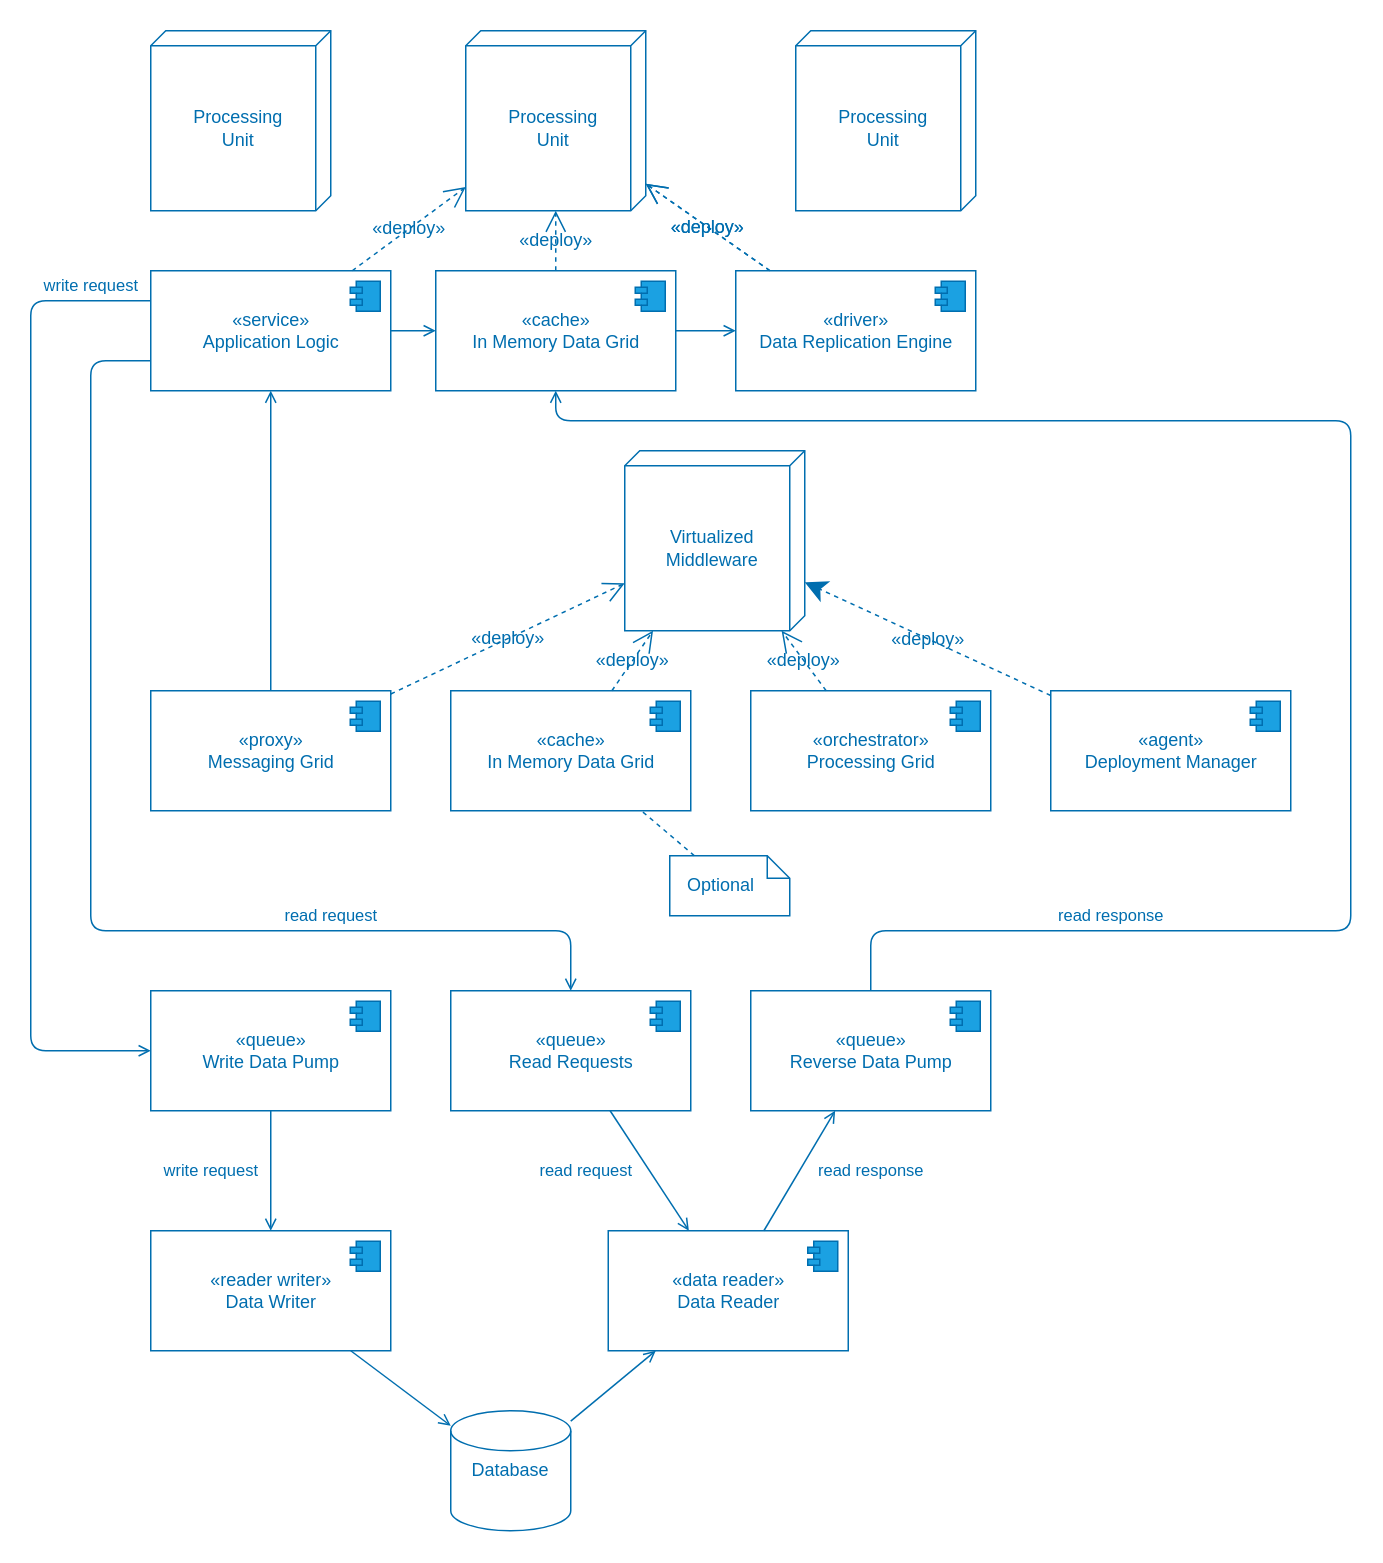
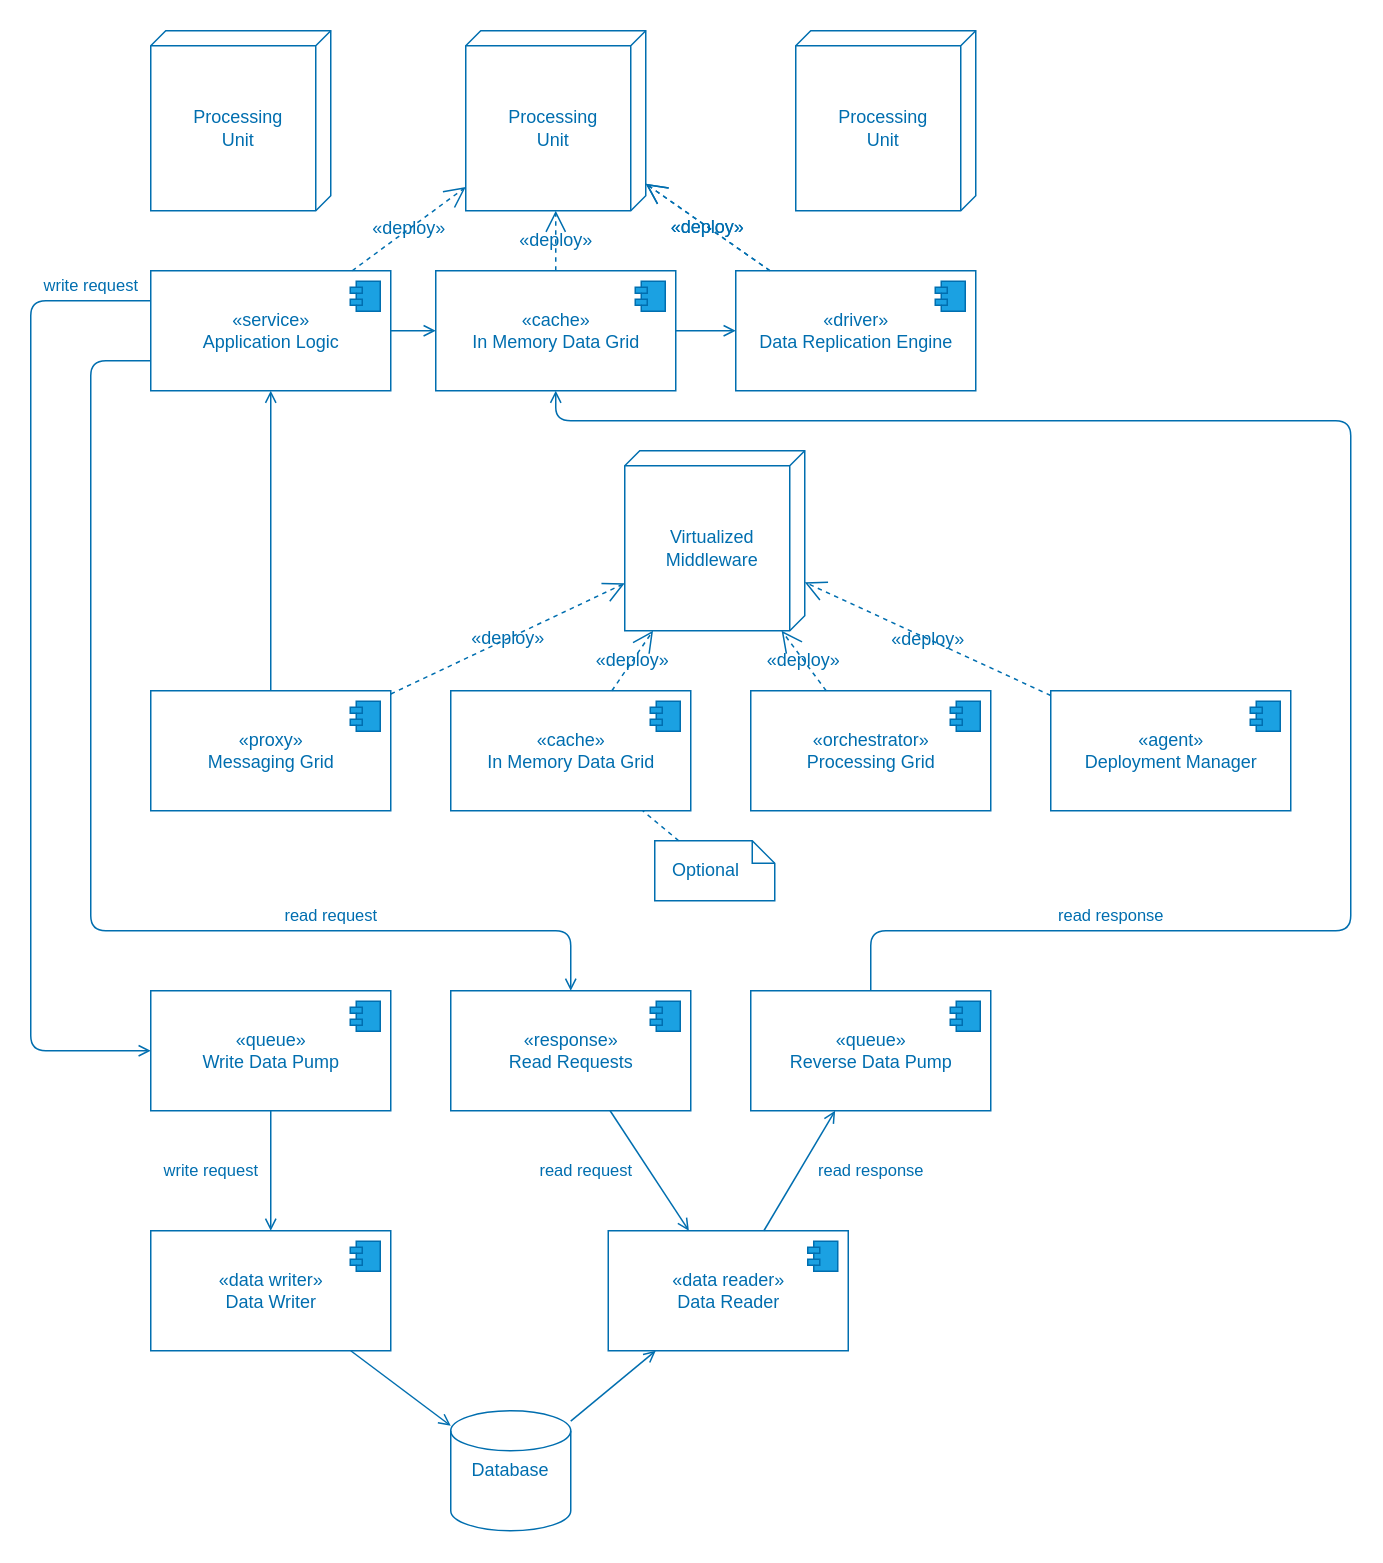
(821, 590) -> (815, 587)
(730, 886) -> (715, 871)
(572, 1051) -> (572, 1051)
(272, 1291) -> (272, 1291)
